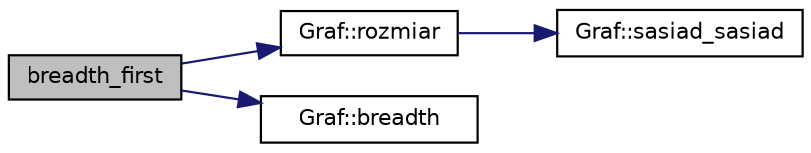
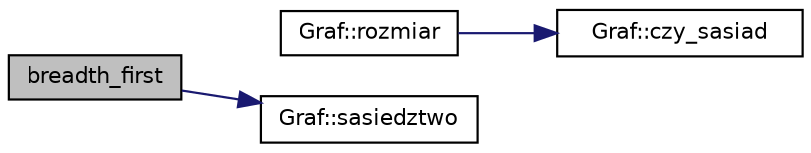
(680, 33) -> (680, 33)
(220, 57) -> none
(369, 119) -> (369, 119)
